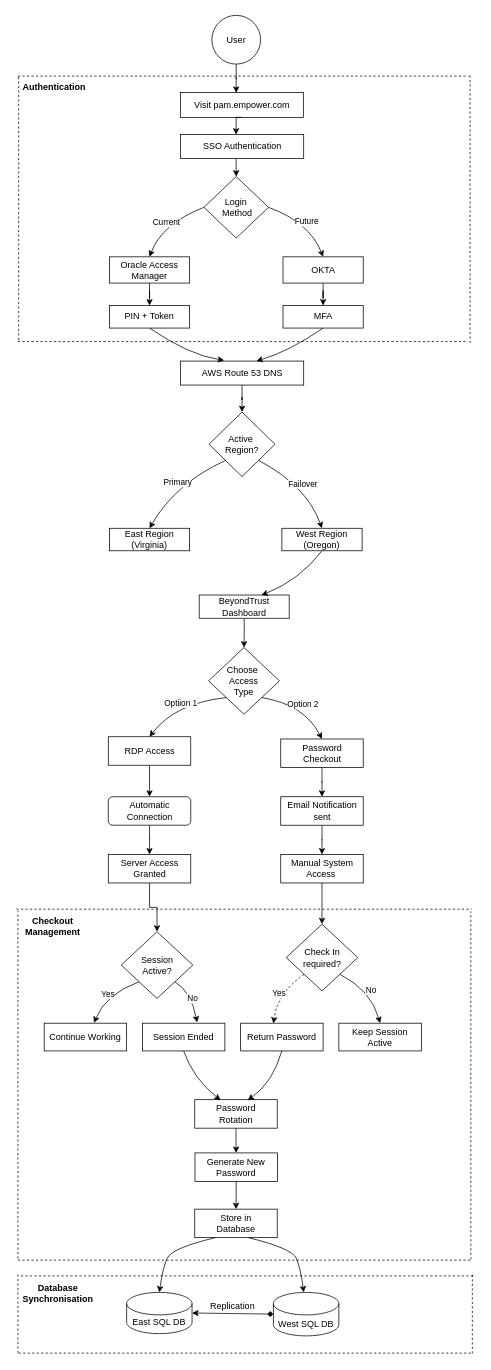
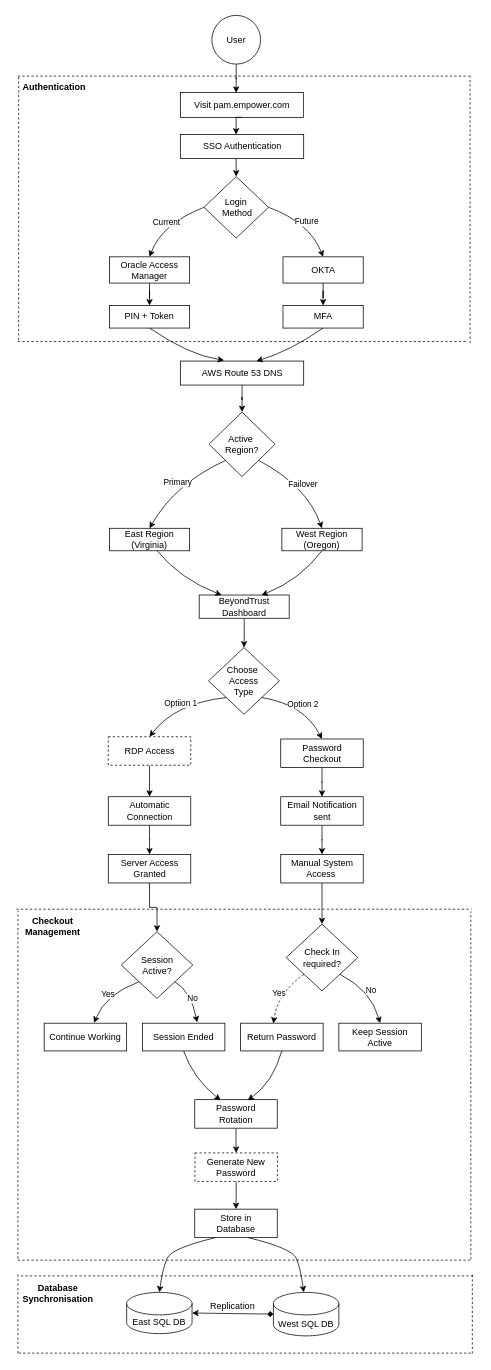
none -> (184, 576)
(149, 751) -> (149, 751)
(149, 811) -> (149, 811)
(236, 1167) -> (236, 1167)
